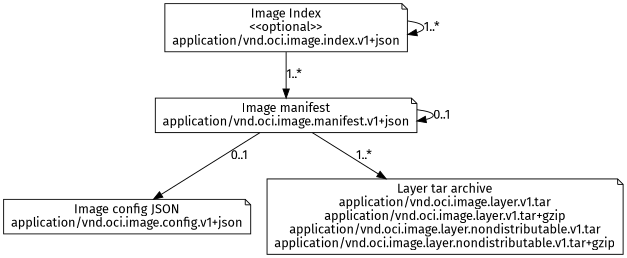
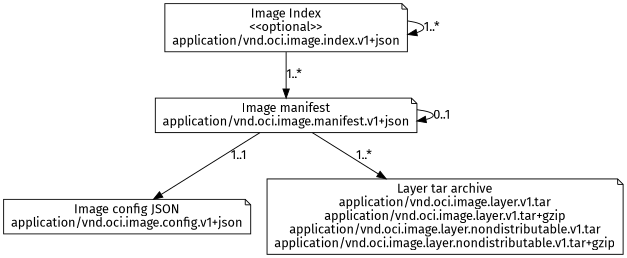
(239, 156) -> (239, 156)
